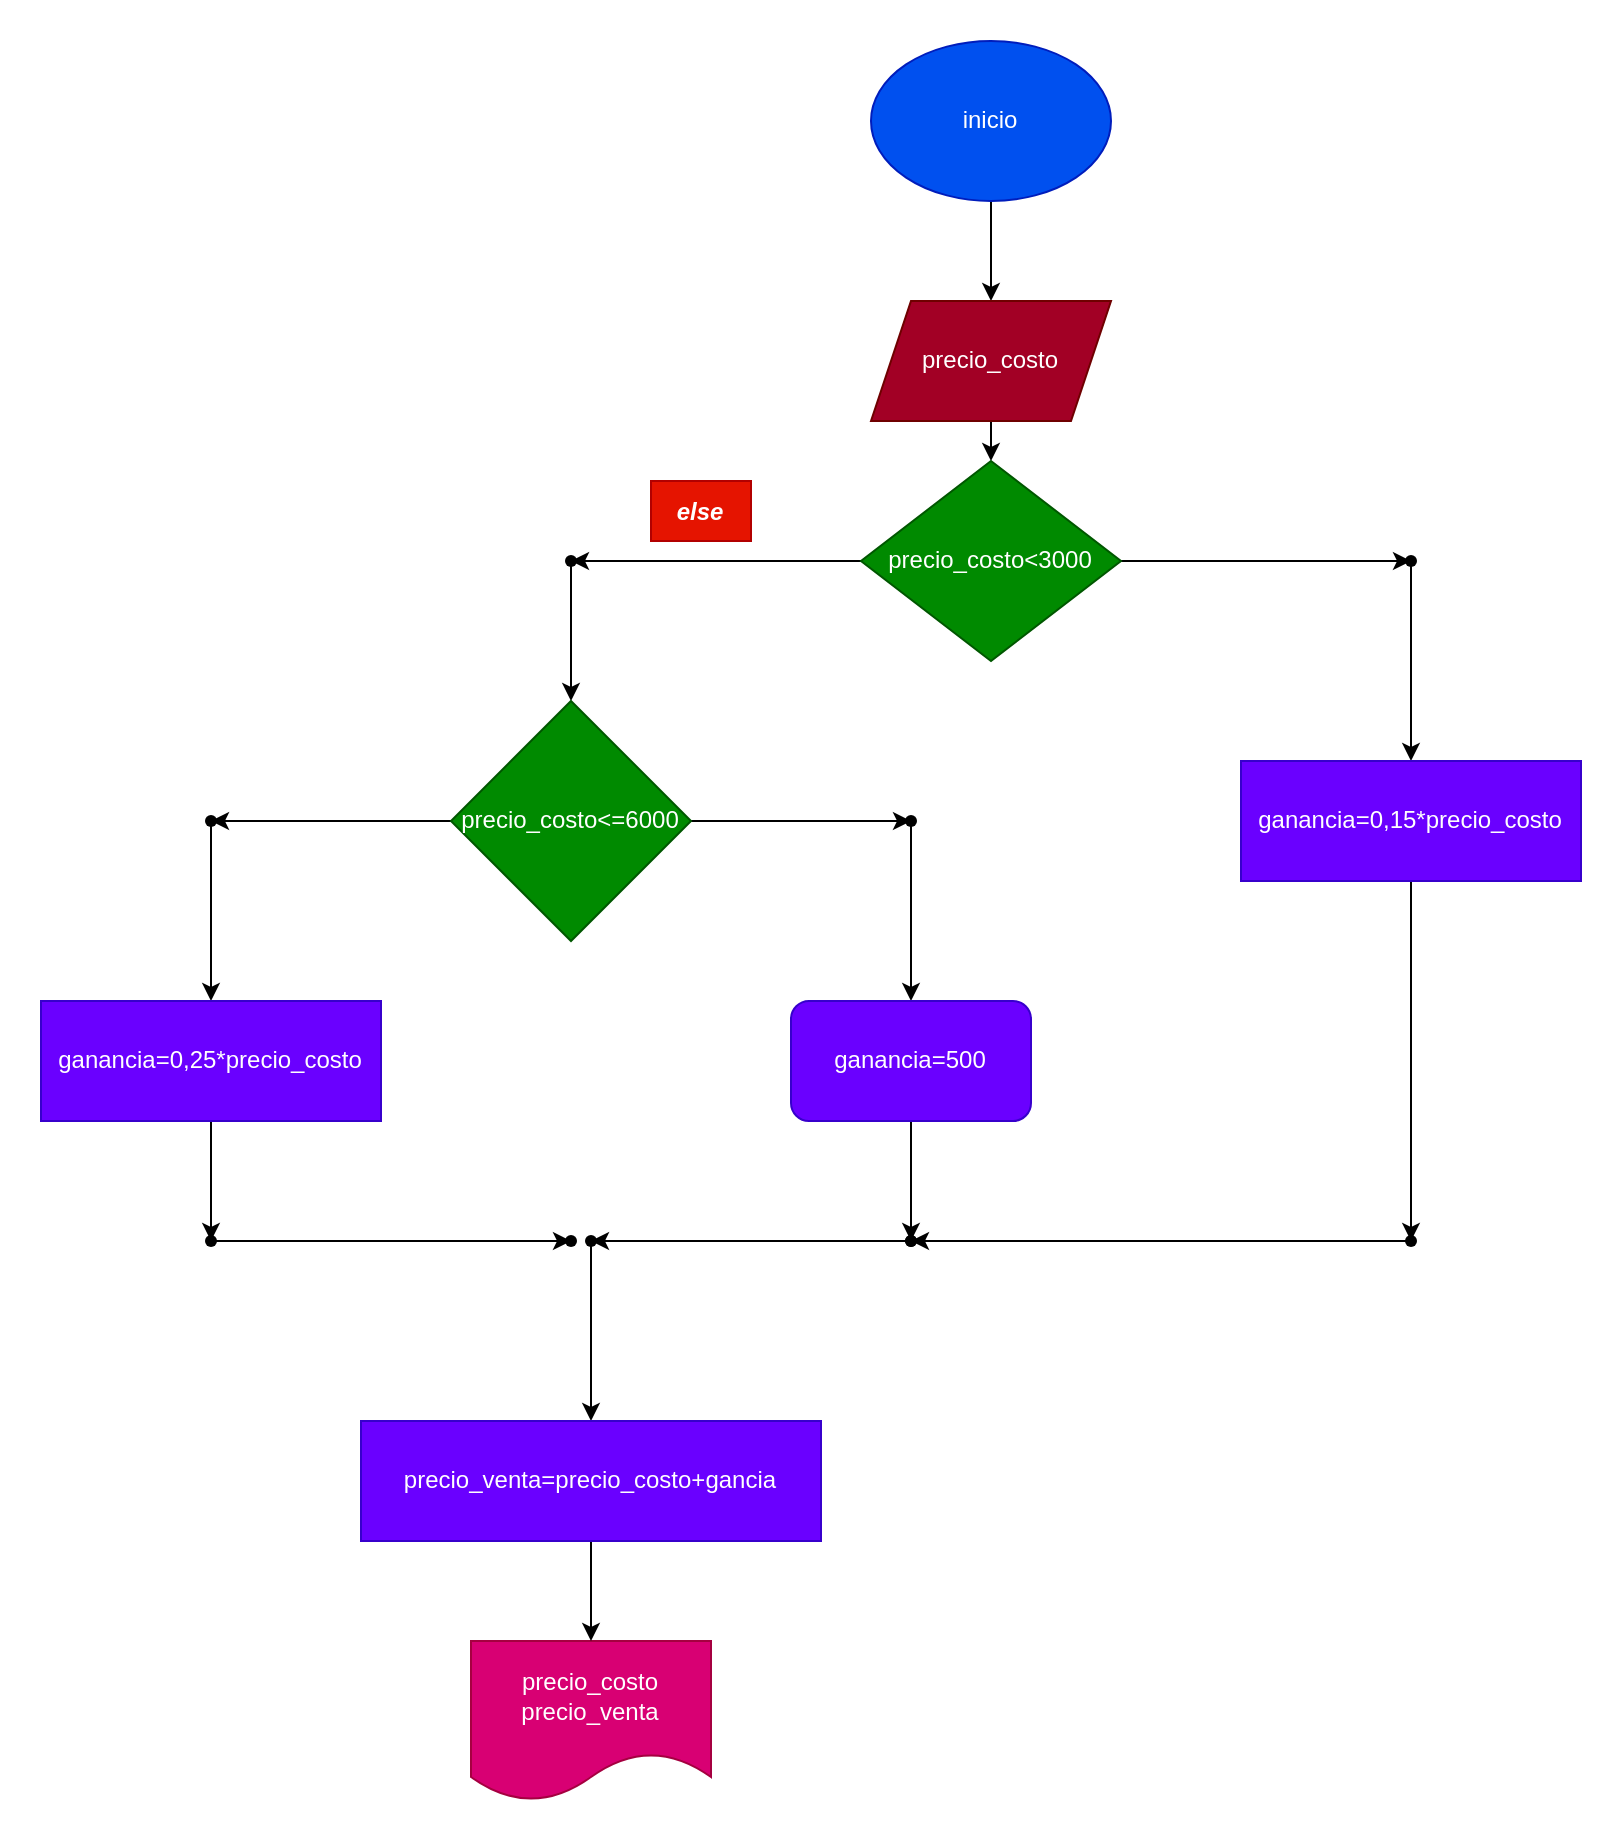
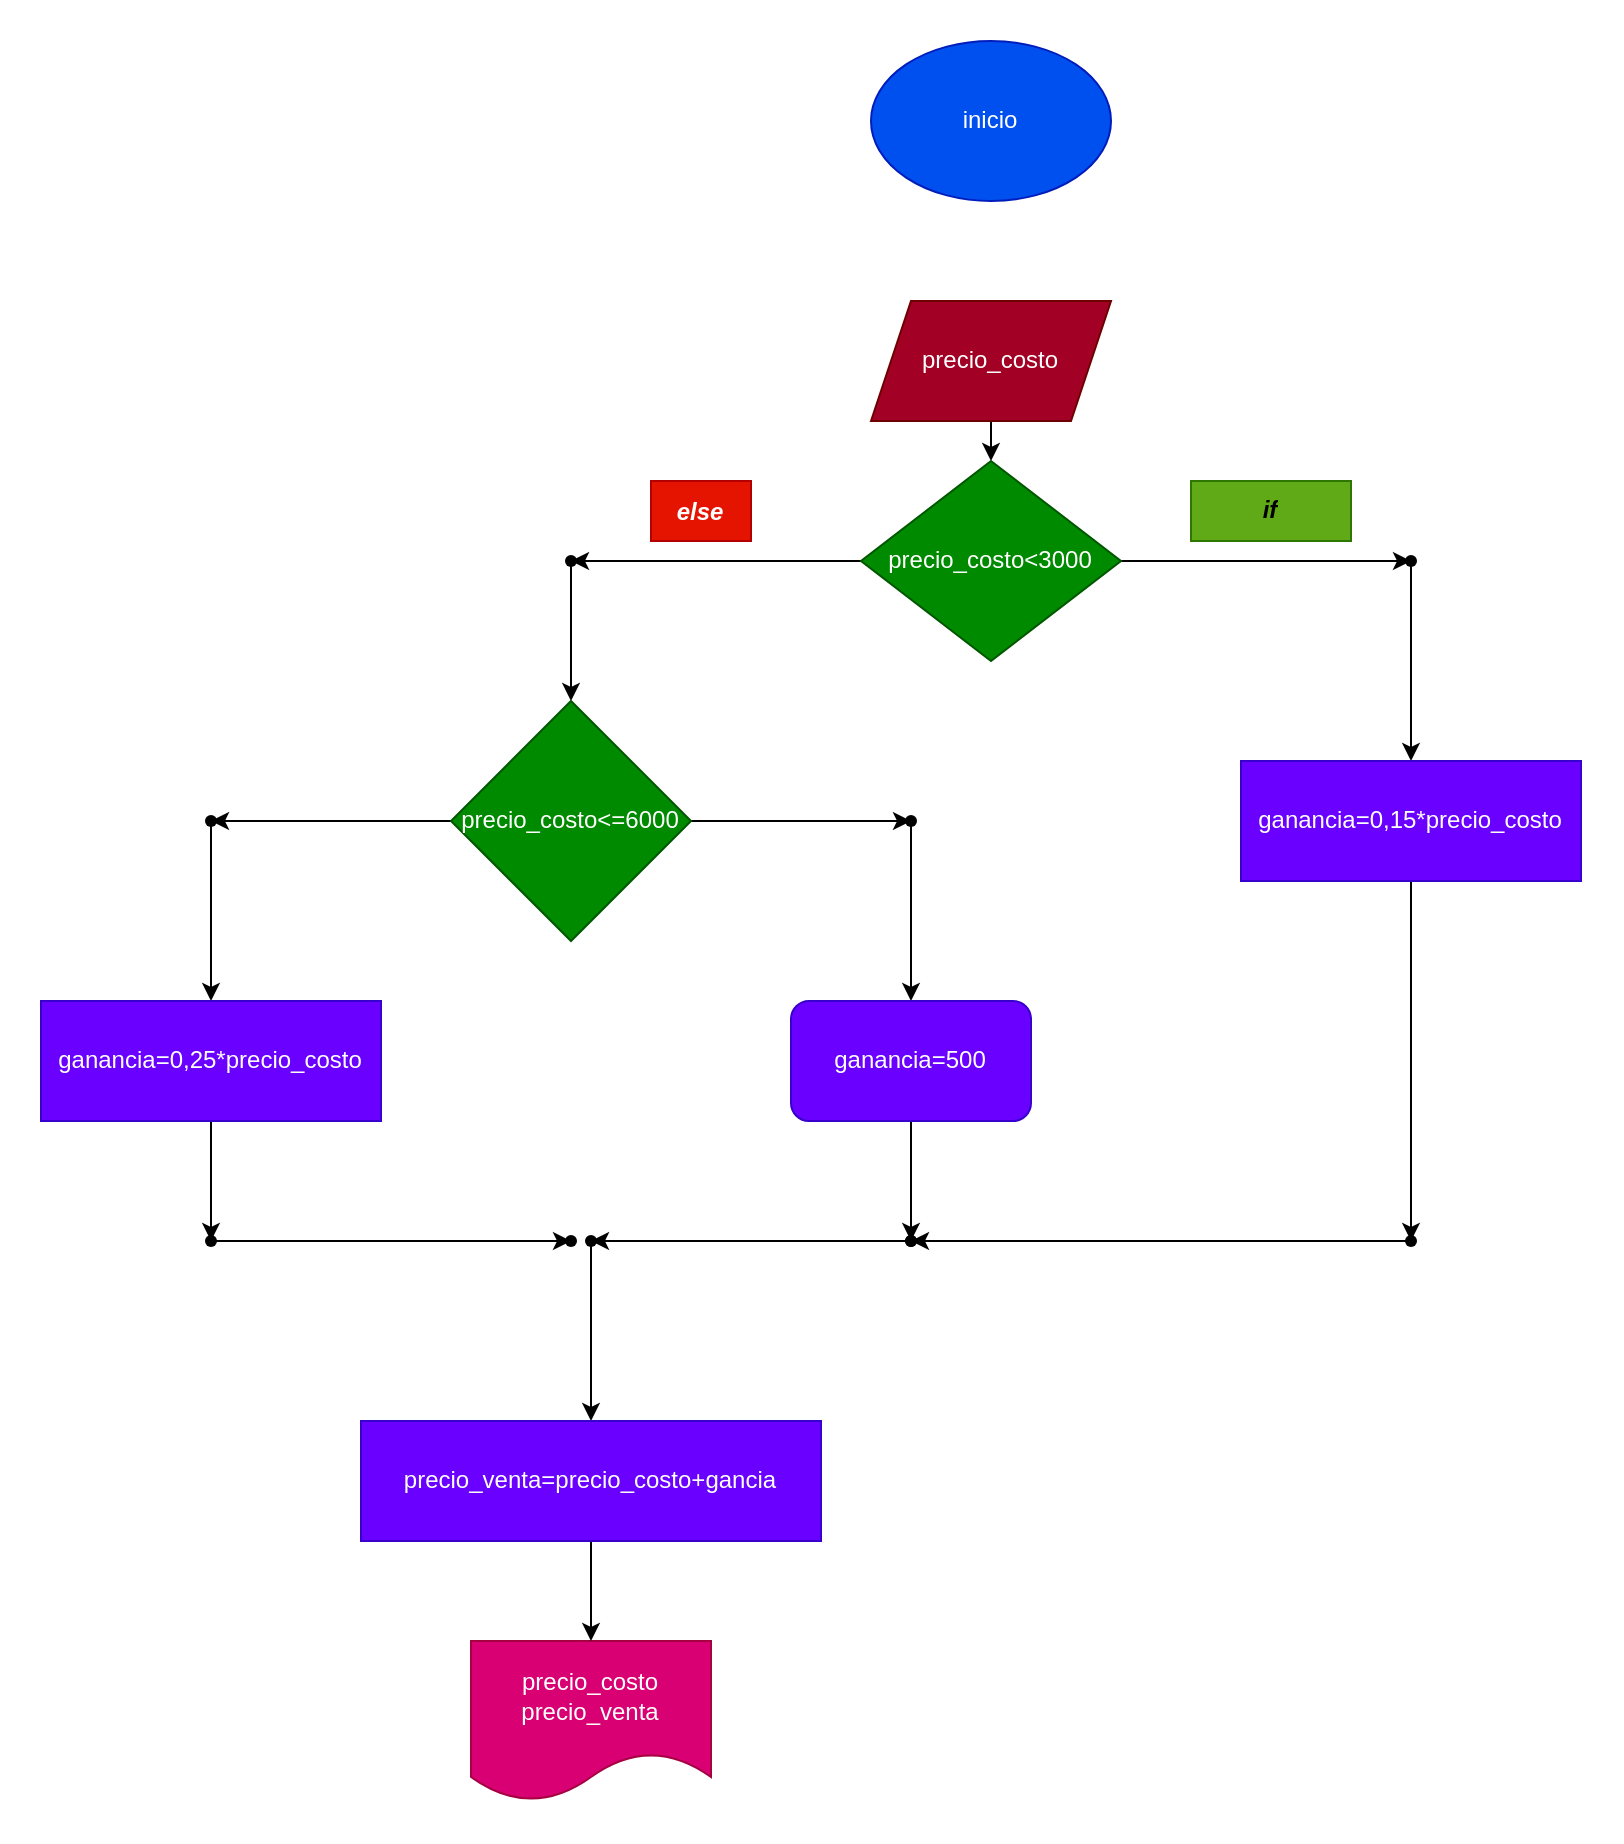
(991, 244) -> none
none -> (1271, 511)
